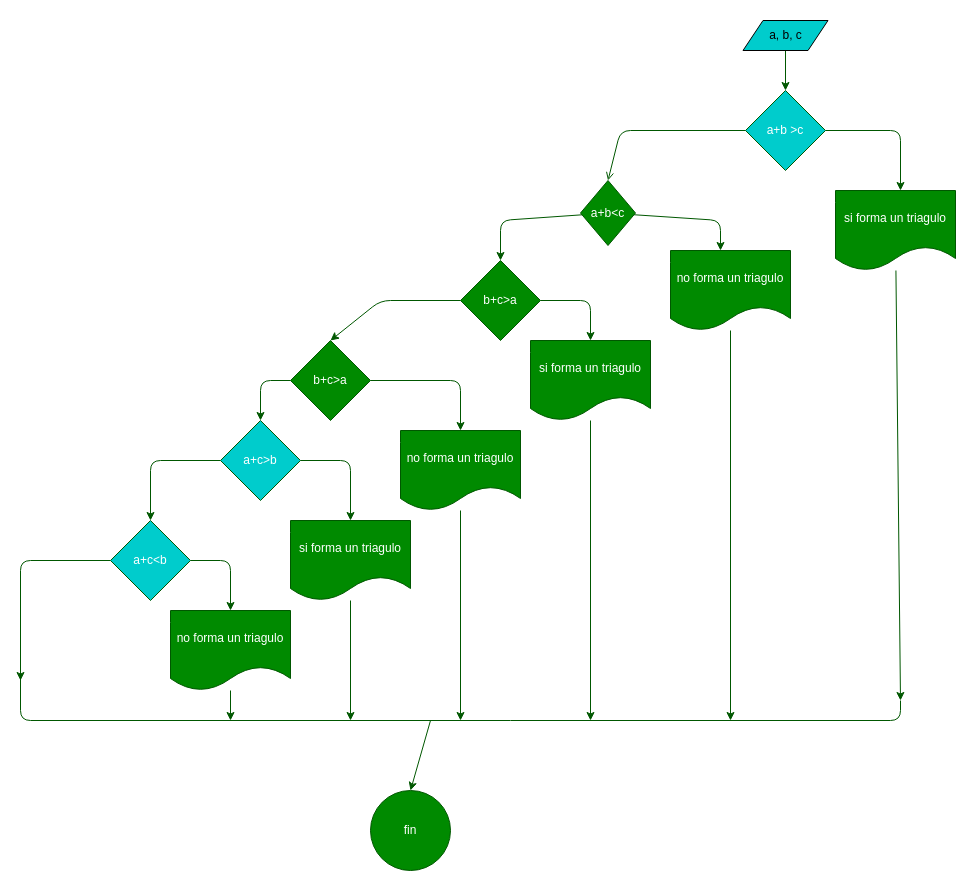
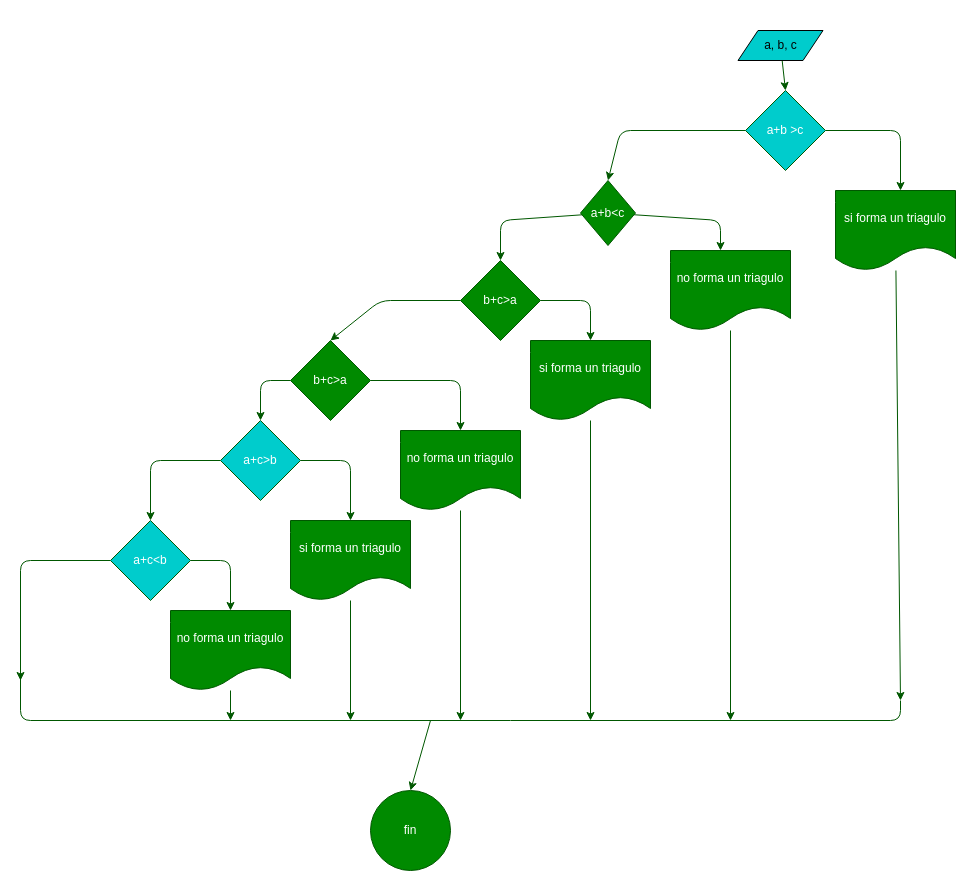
(786, 36) -> (781, 46)
(610, 174) -> (610, 172)
